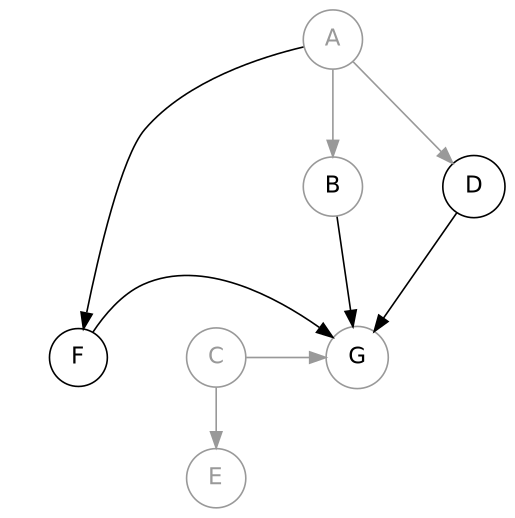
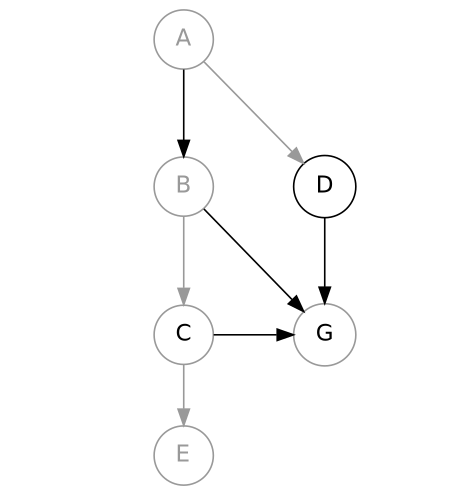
(333, 105) -> (184, 105)
(333, 187) -> (184, 187)
none -> (184, 252)
(78, 358) -> none
(216, 358) -> (184, 335)
(278, 358) -> (245, 335)
